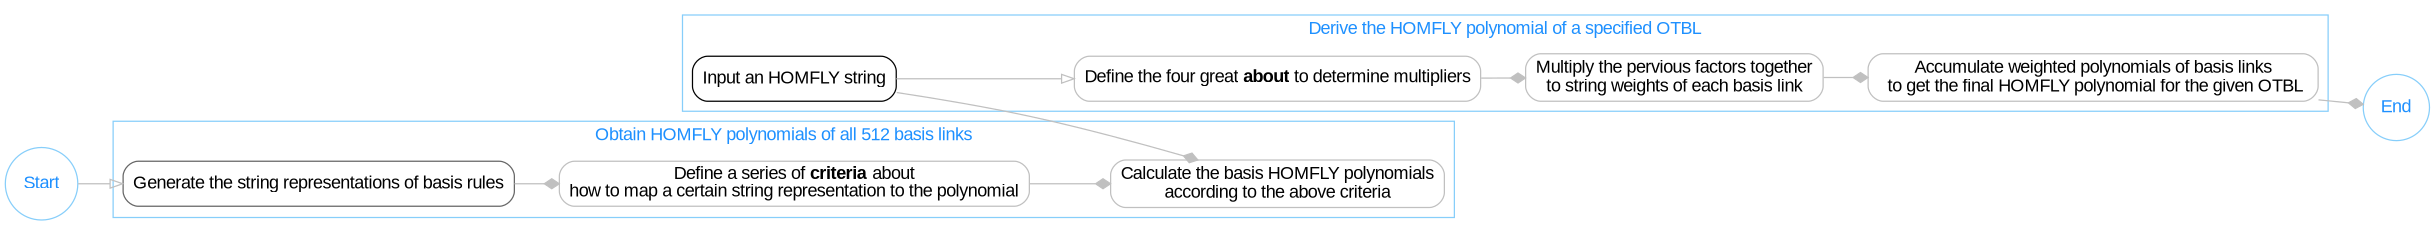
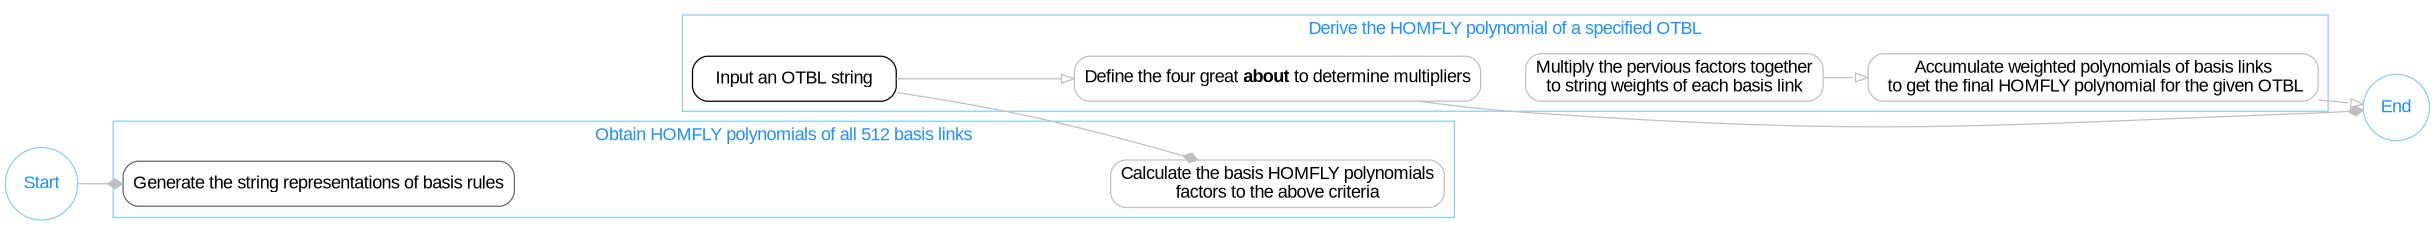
(1496, 78) -> (1883, 127)
(1838, 78) -> (1838, 78)
(794, 79) -> (794, 79)
(2336, 102) -> (2336, 102)
(94, 184) -> (94, 184)
(794, 184) -> none
(1278, 192) -> (1278, 192)
